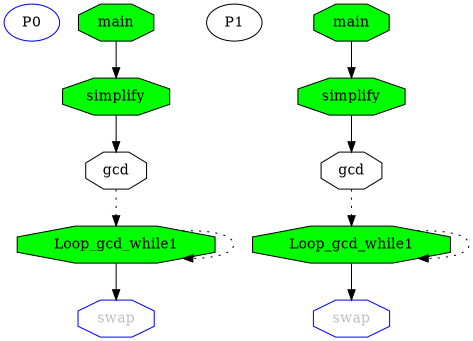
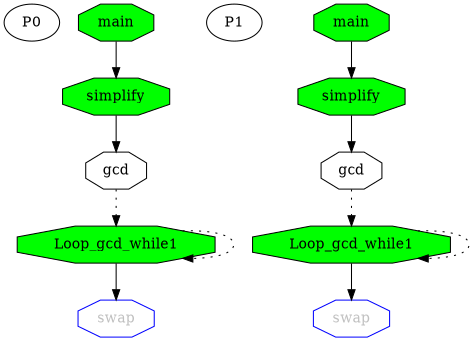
(32, 23) -> (32, 23)
